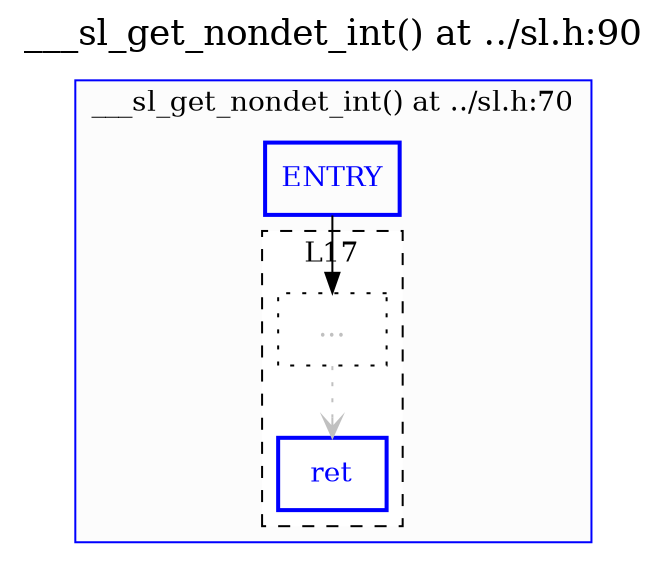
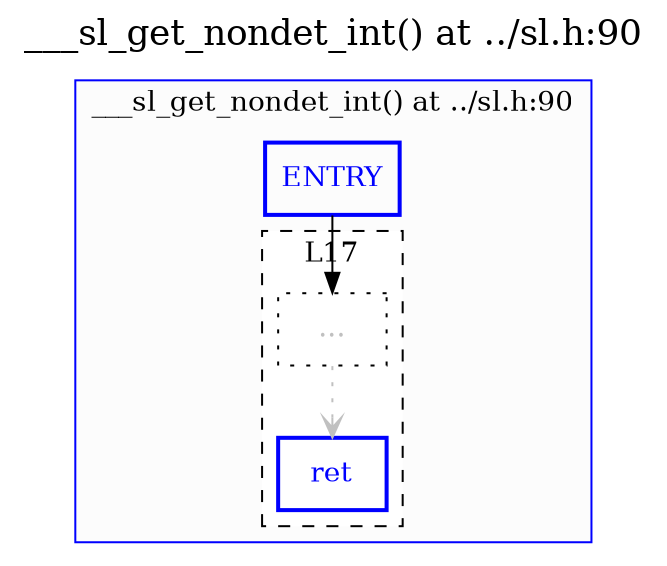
(333, 103) -> (333, 103)
